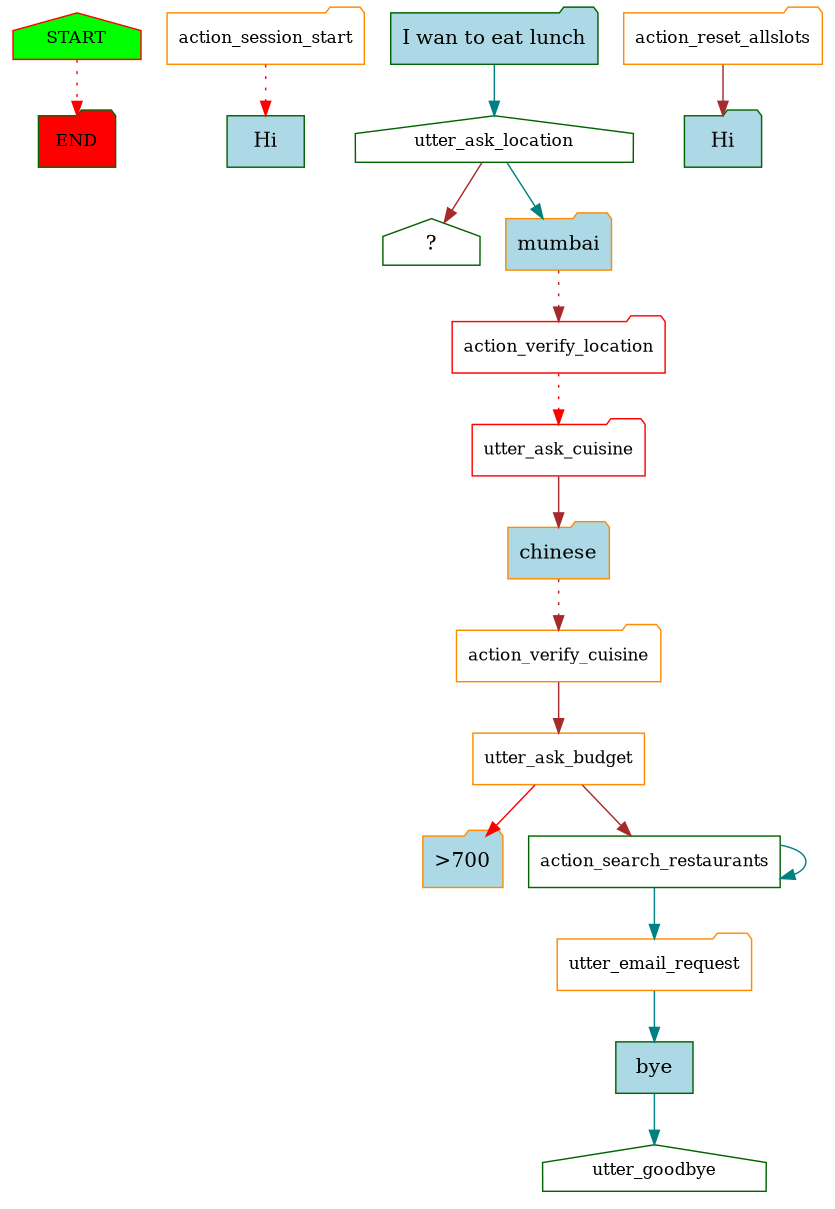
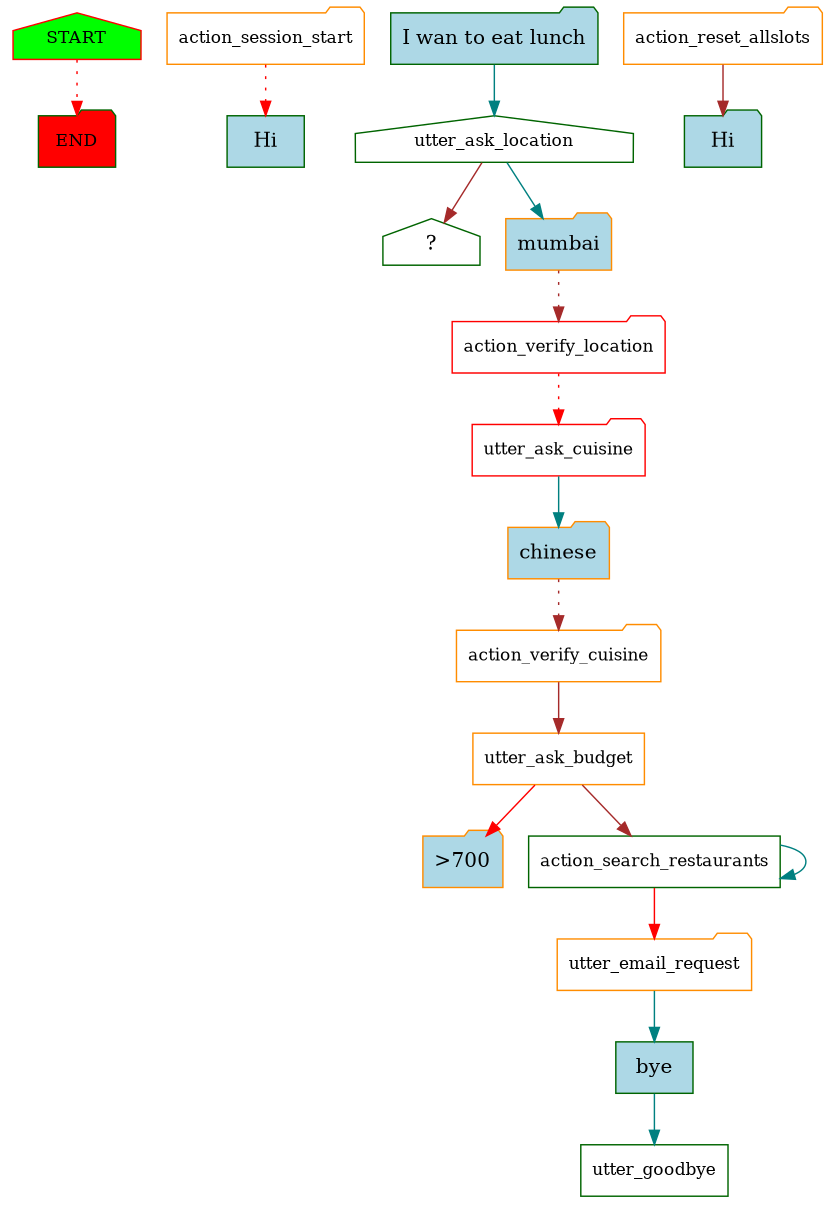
(559, 495) -> (559, 495)
(654, 906) -> (654, 906)
(654, 1170) -> (654, 1170)
